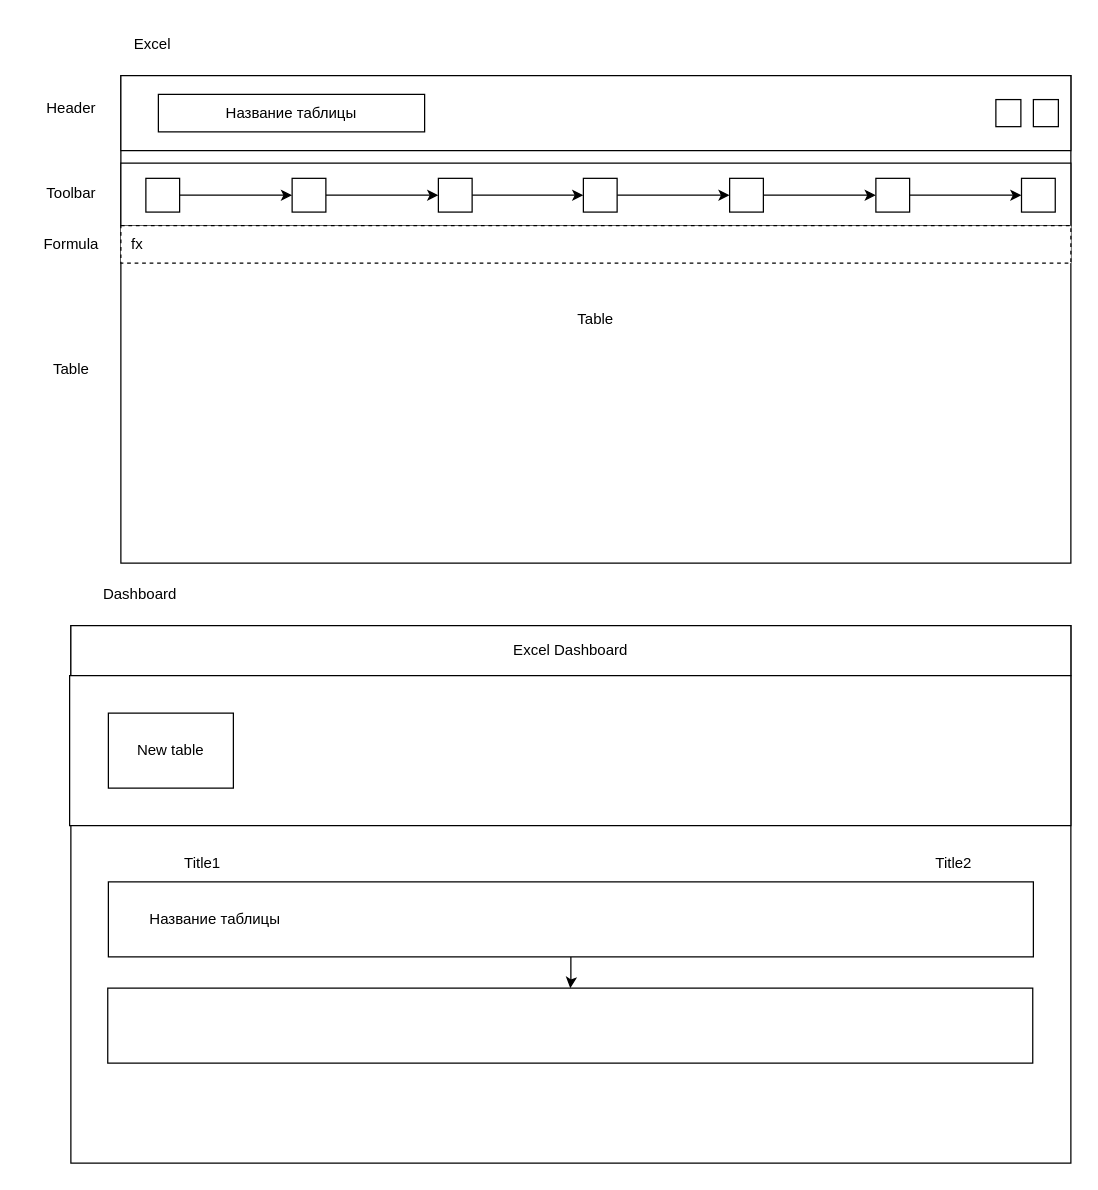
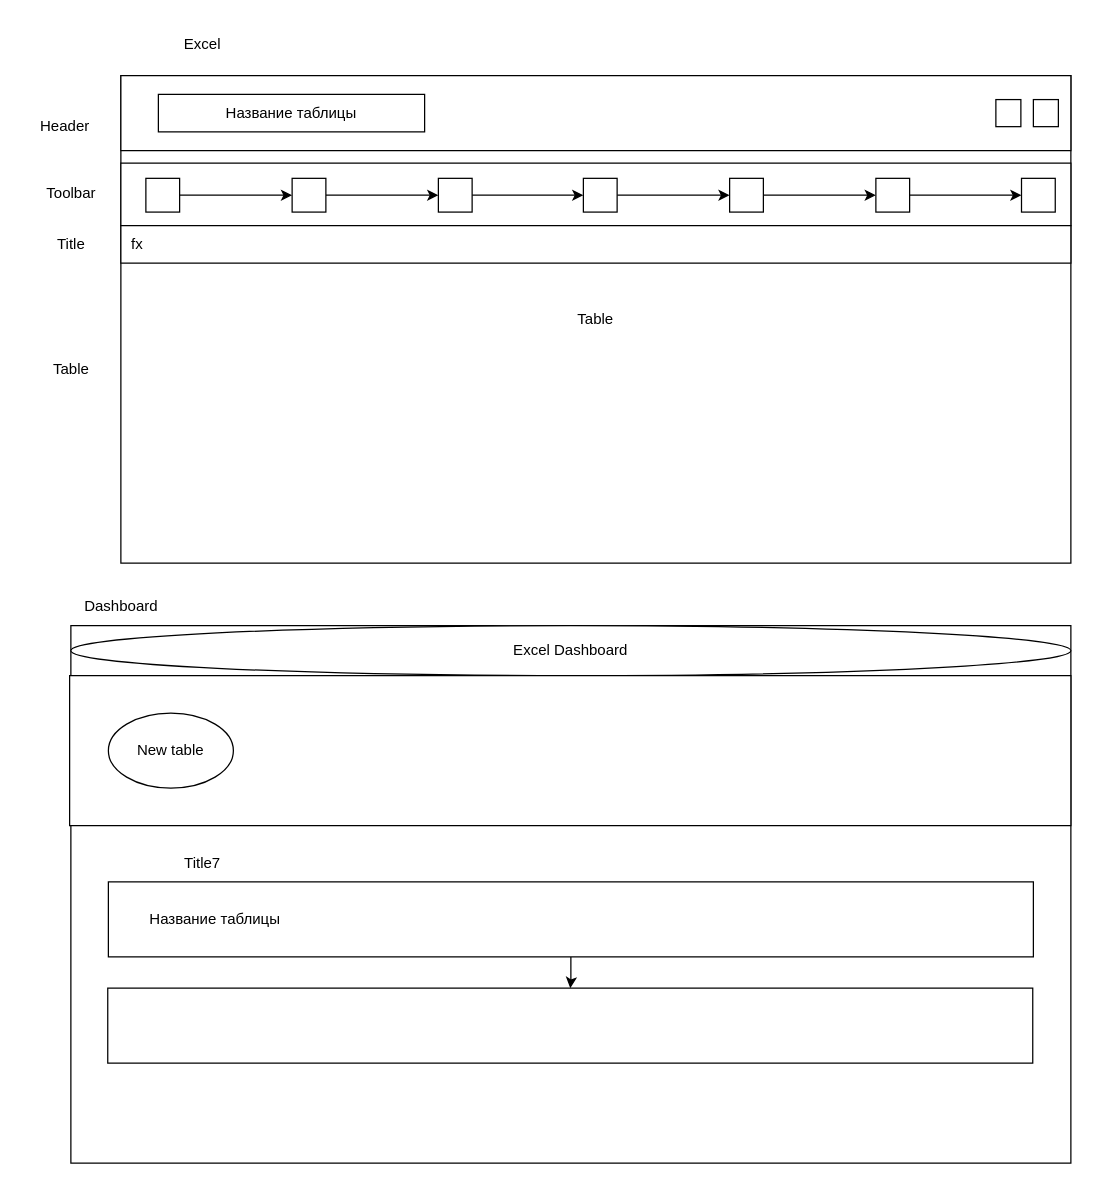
(152, 44) -> (202, 44)
(71, 108) -> (64, 127)
(71, 244) -> (71, 244)
(596, 244) -> (596, 244)
(139, 594) -> (121, 607)
(571, 651) -> (571, 651)
(171, 751) -> (171, 751)
(203, 863) -> (203, 863)
(953, 863) -> none
